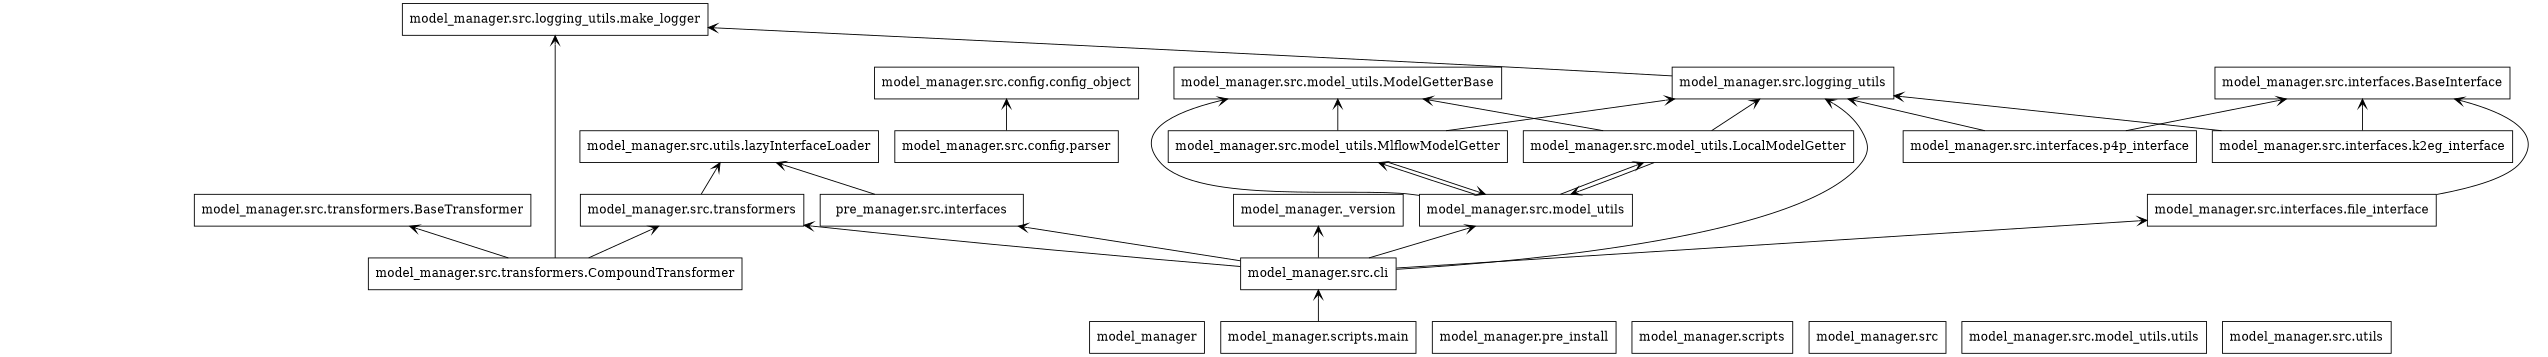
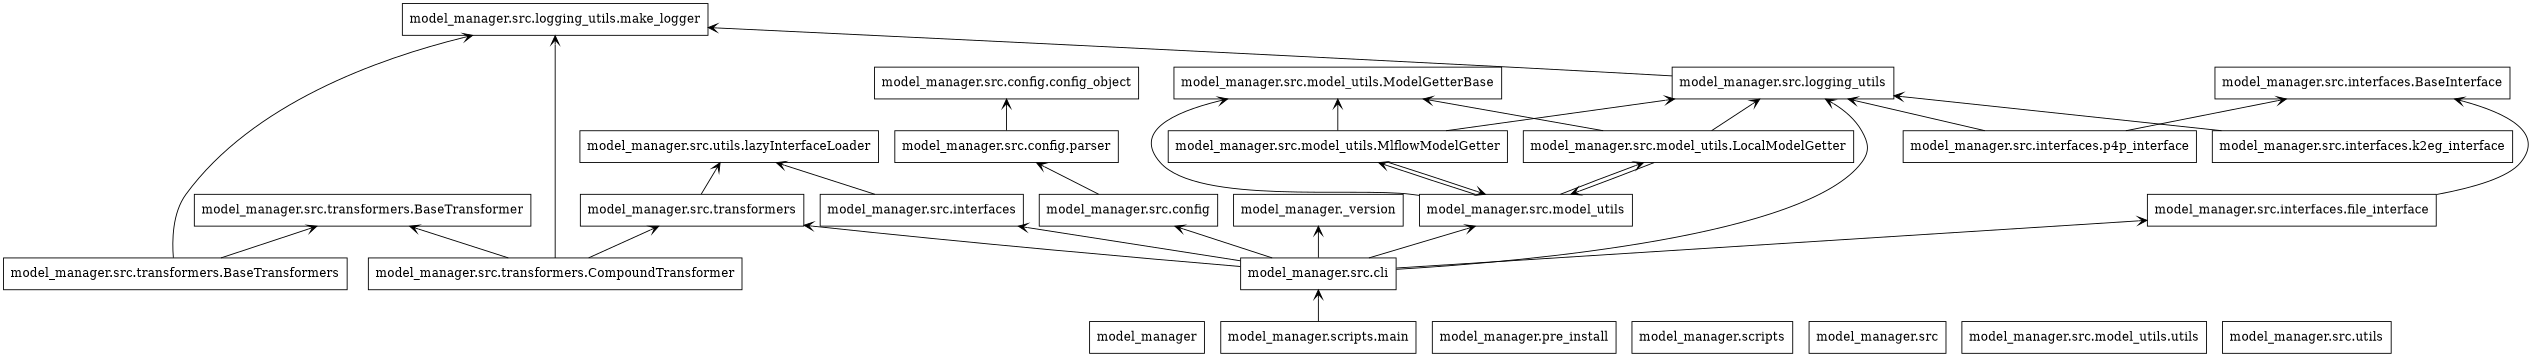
(2362, 119) -> none
(922, 210) -> (922, 210)
none -> (1128, 210)
none -> (175, 274)
